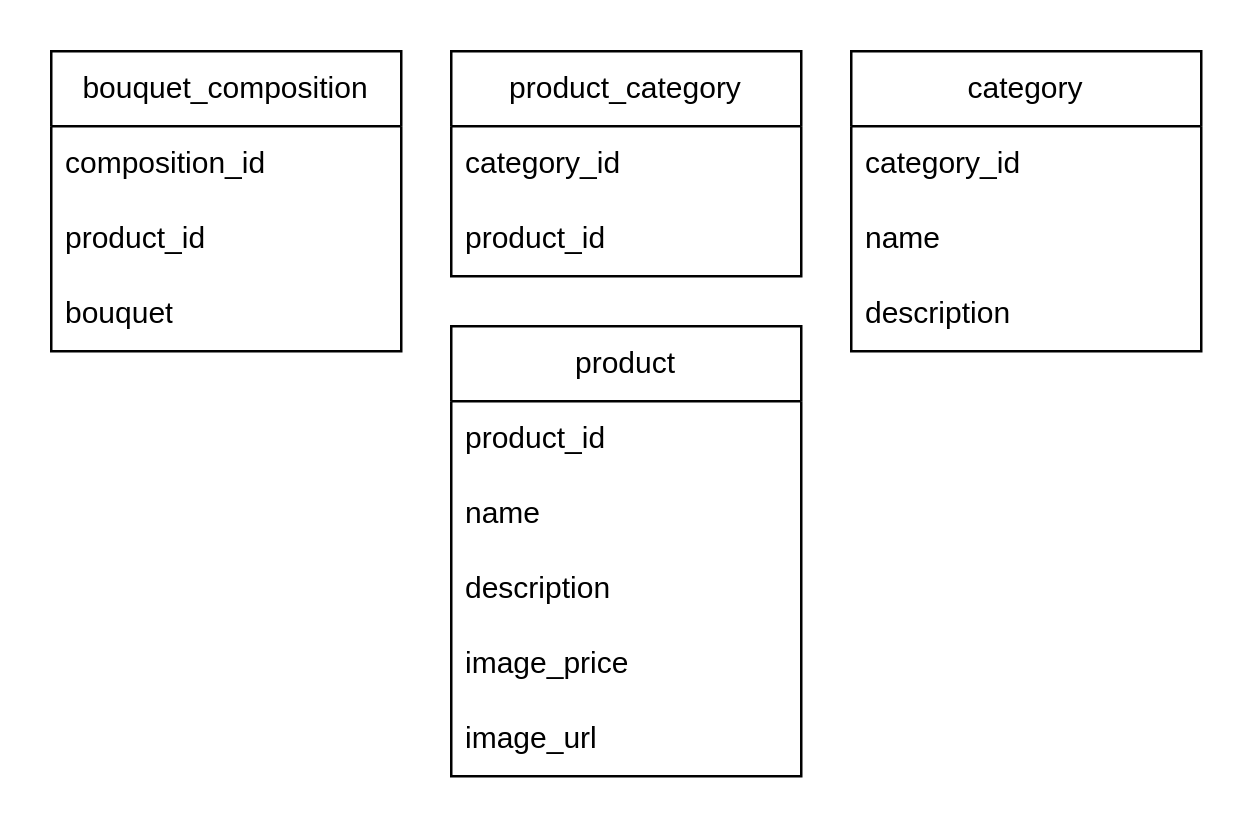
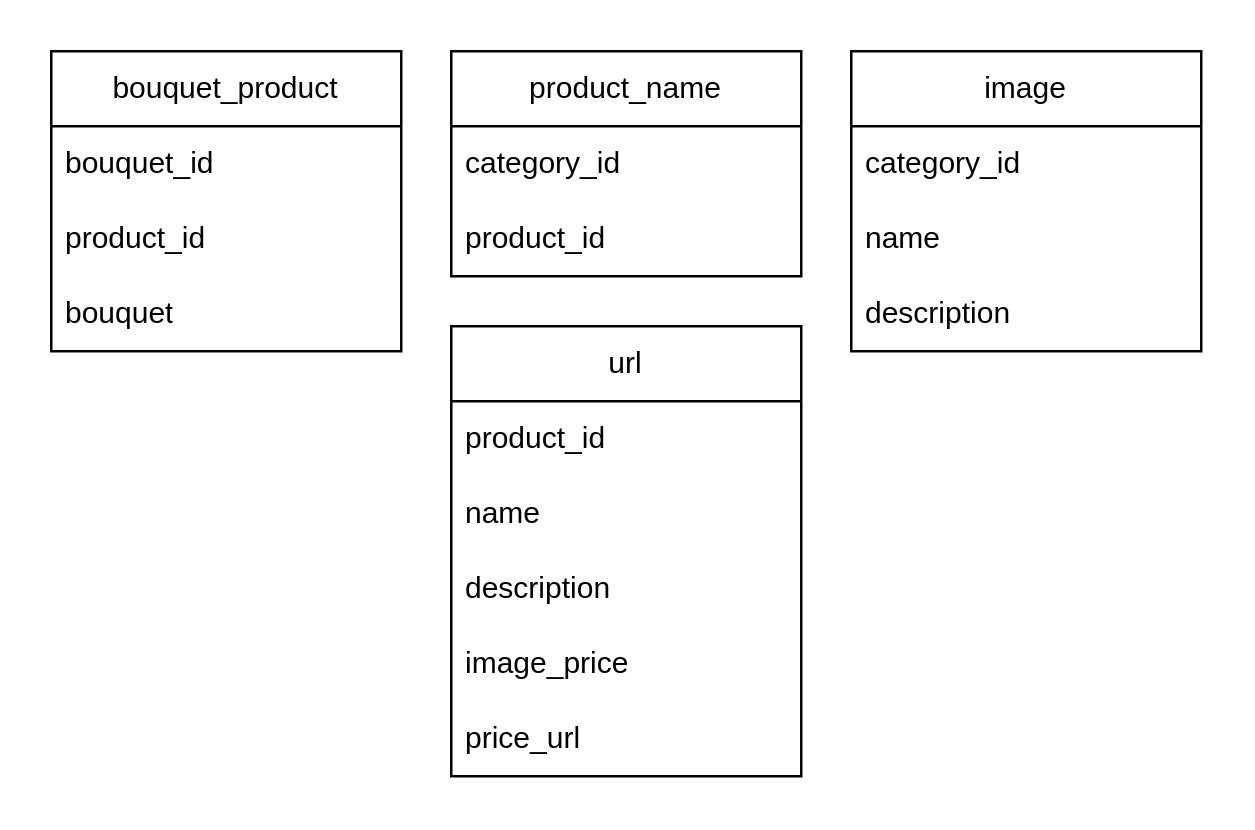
(226, 89) -> (226, 89)
(626, 89) -> (626, 89)
(1026, 89) -> (1026, 89)
(172, 164) -> (146, 164)
(626, 364) -> (626, 364)
(534, 739) -> (534, 739)
